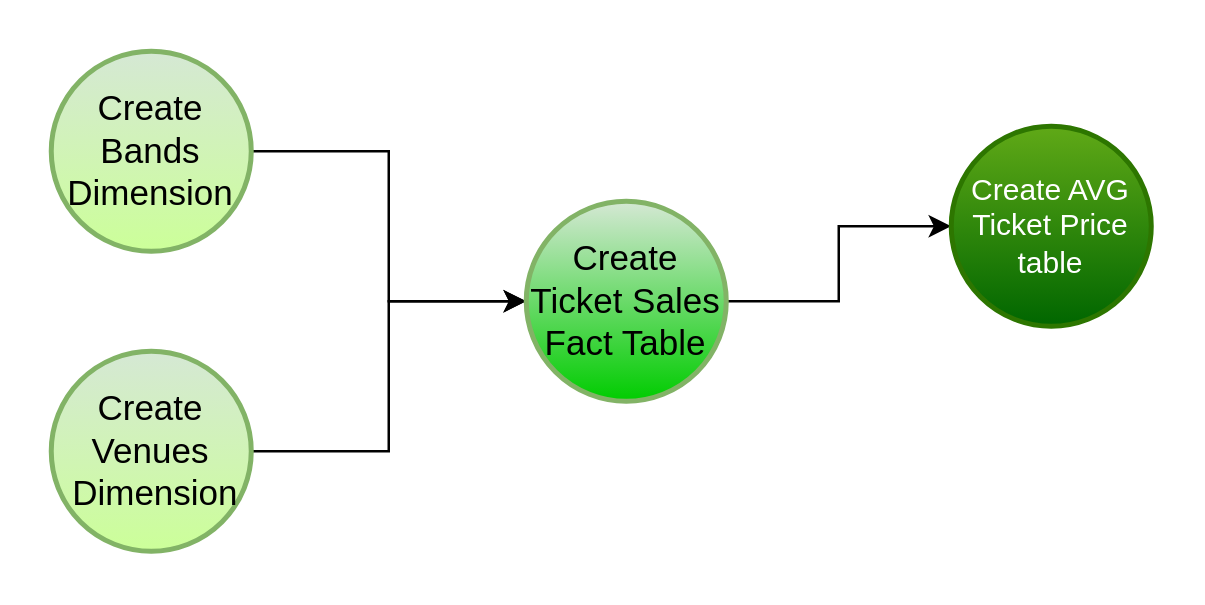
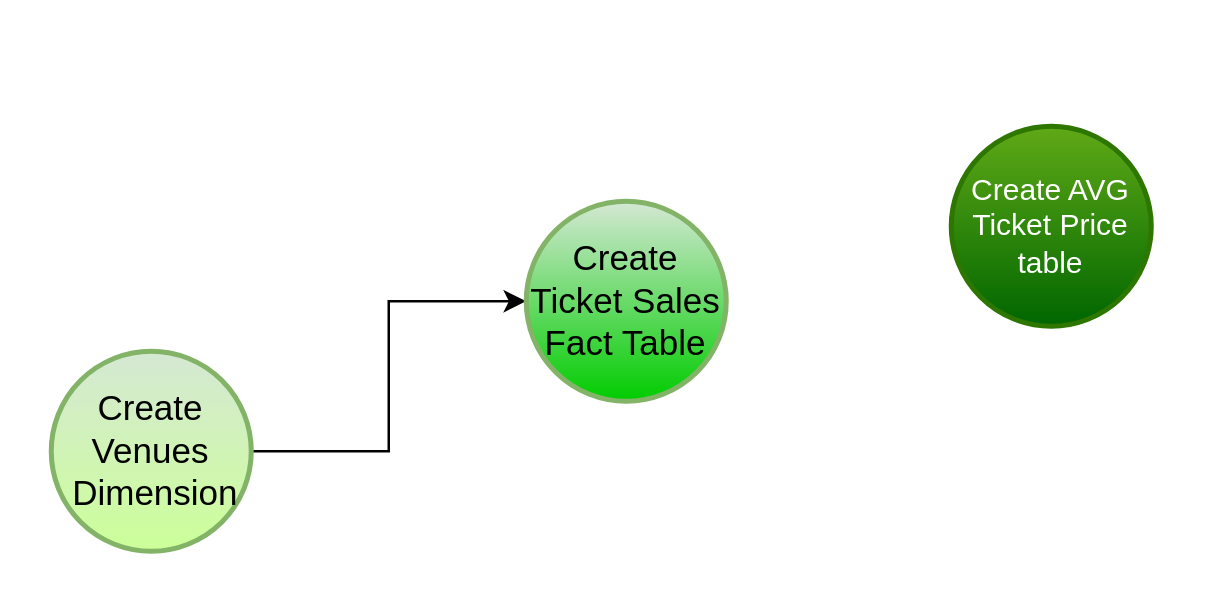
(151, 151) -> none
(389, 155) -> none
(839, 271) -> none
